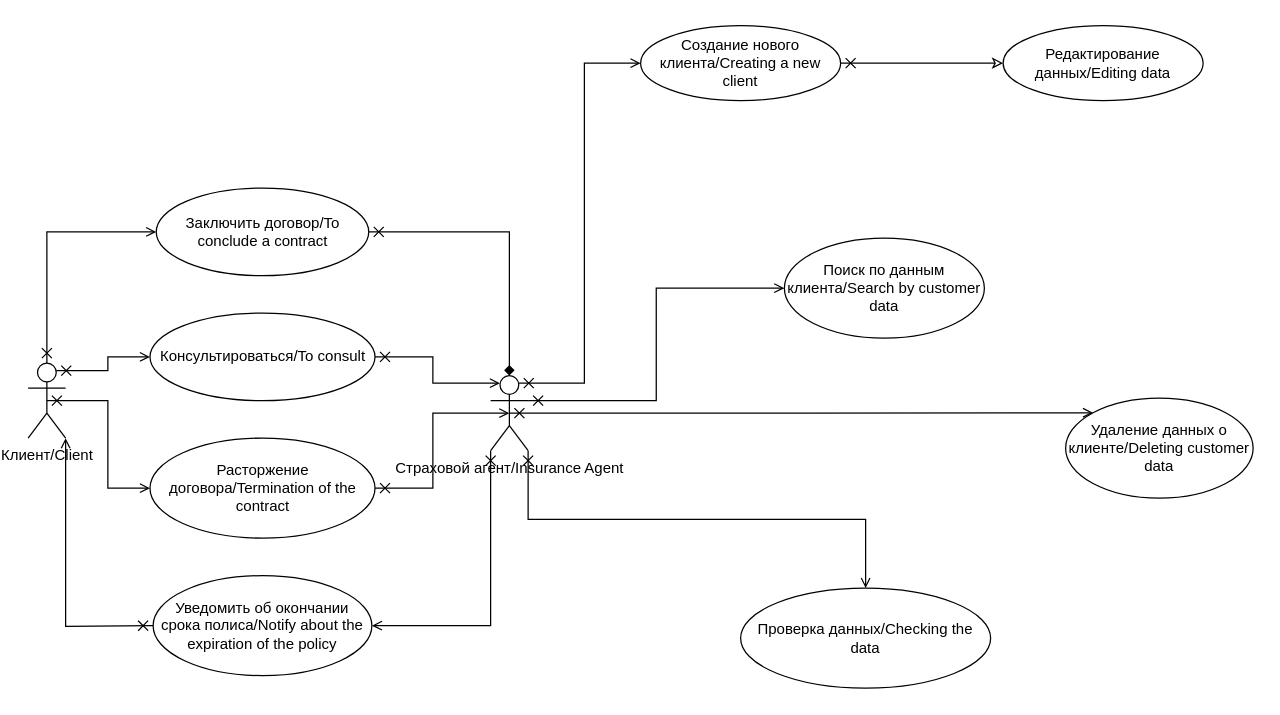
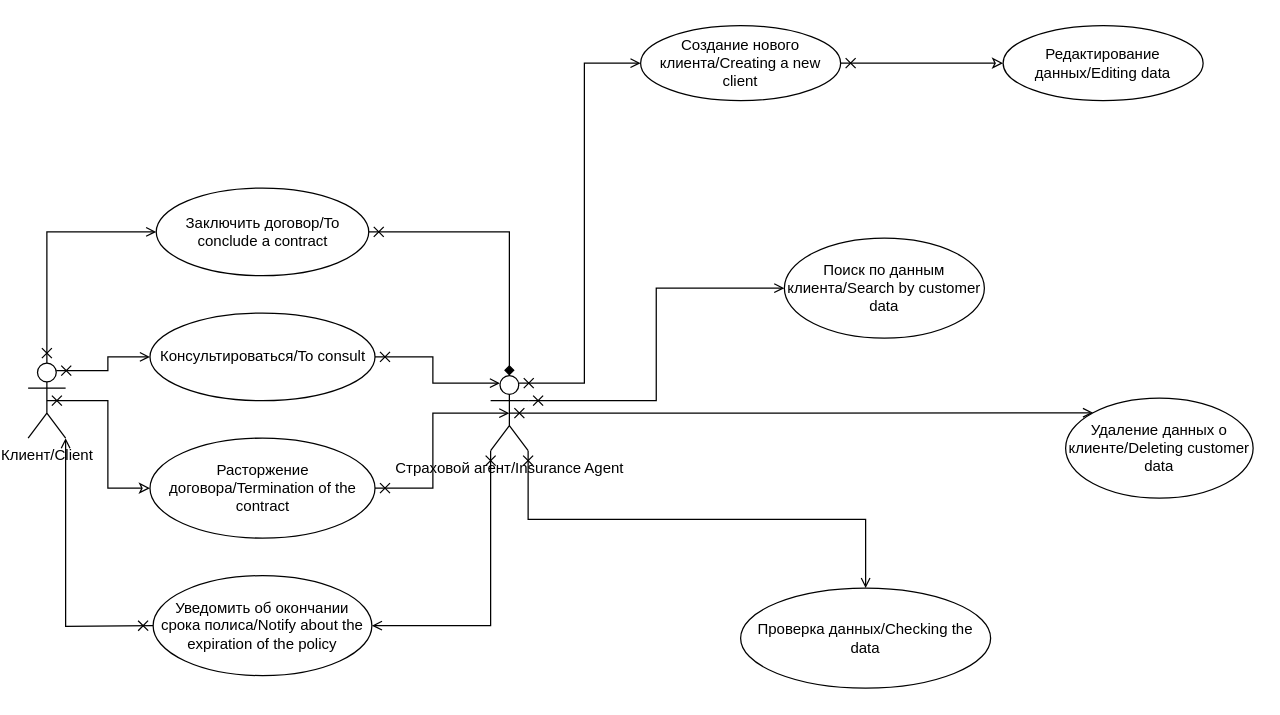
(142, 488) -> (140, 488)
